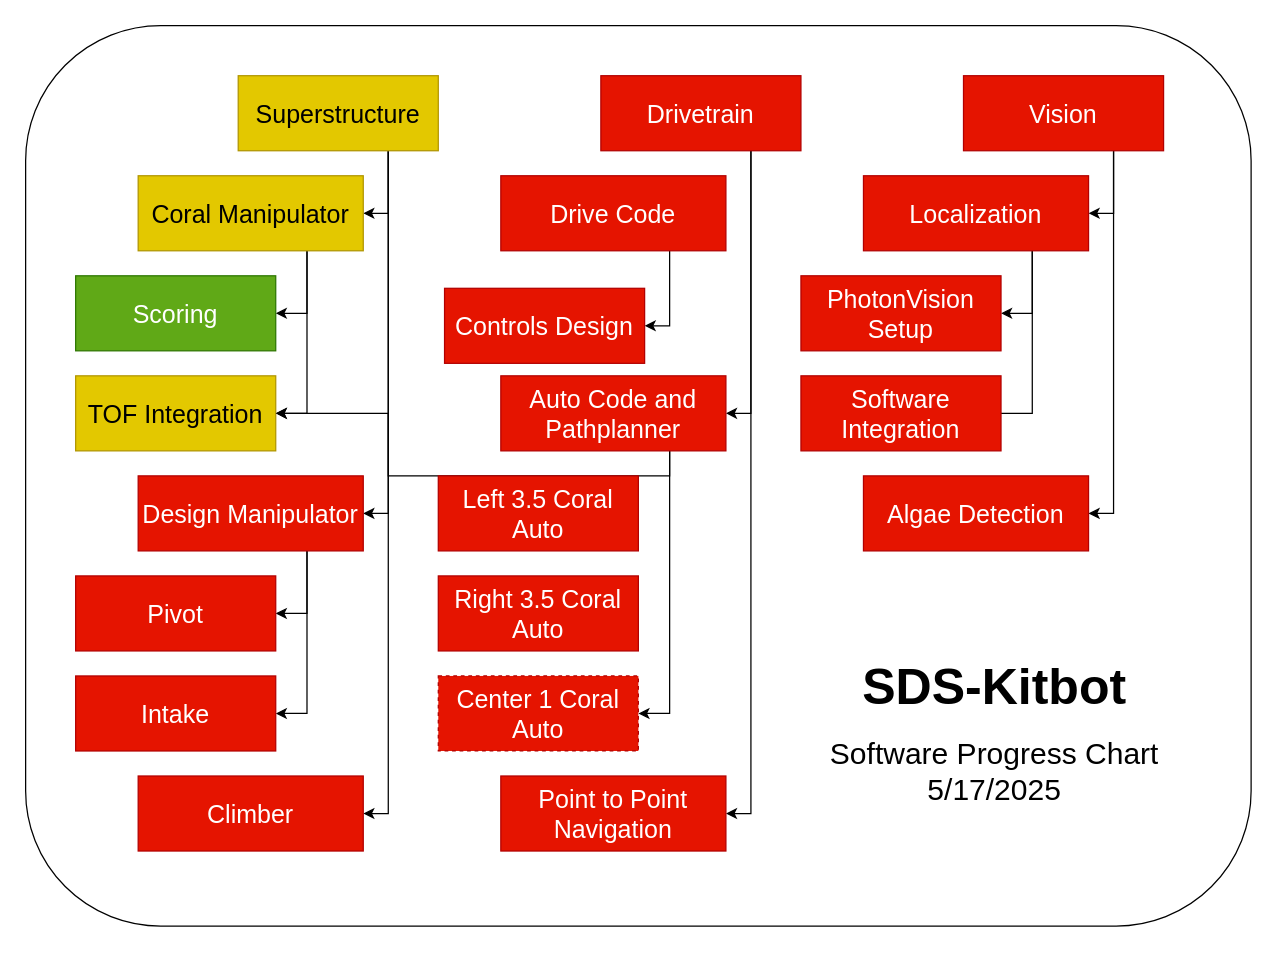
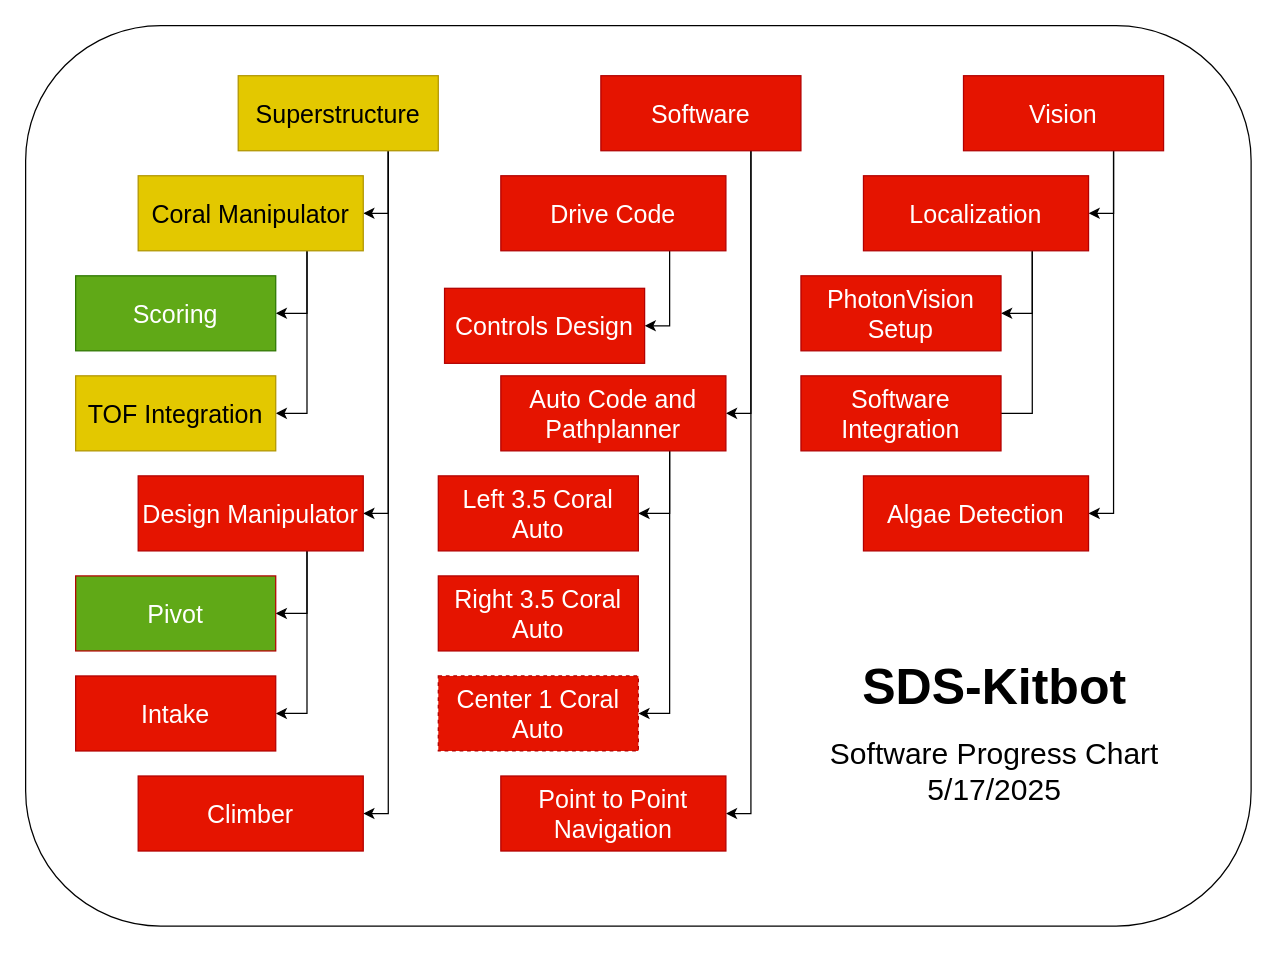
(701, 113) -> (701, 113)
(348, 413) -> (657, 513)
(176, 613) -> (176, 613)
